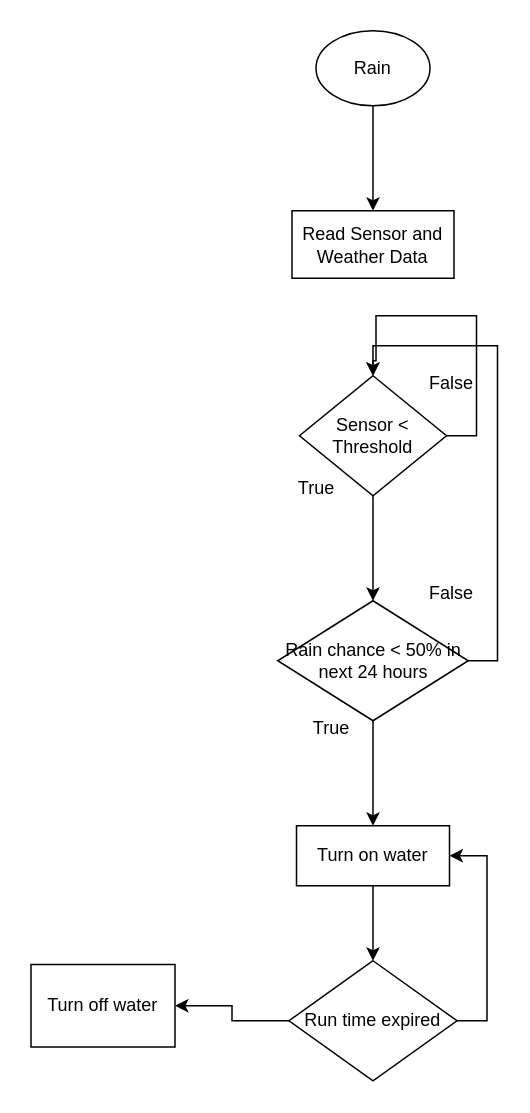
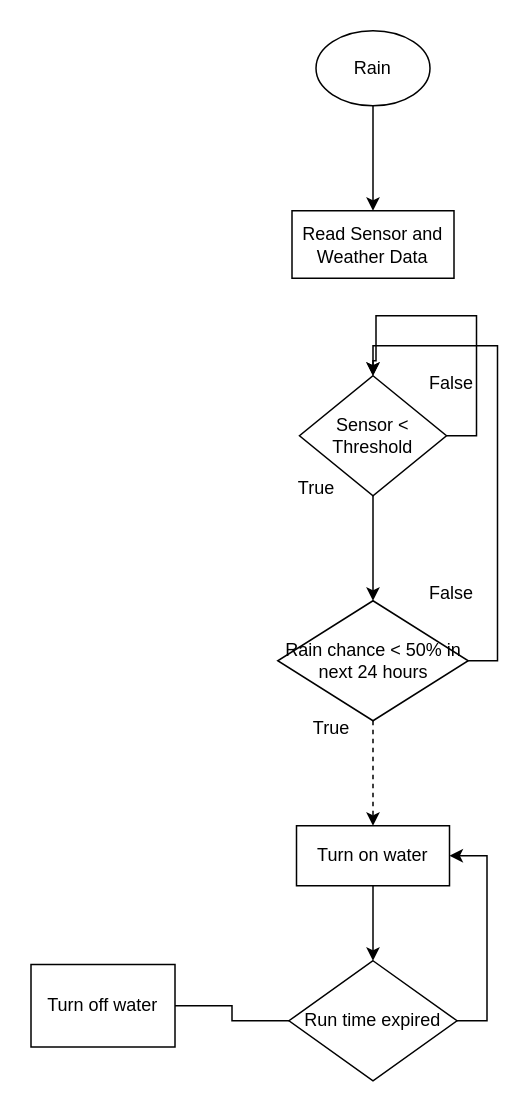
(373, 767) -> (373, 767)
(186, 1006) -> (182, 1006)
